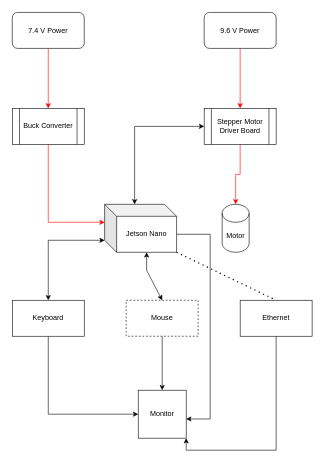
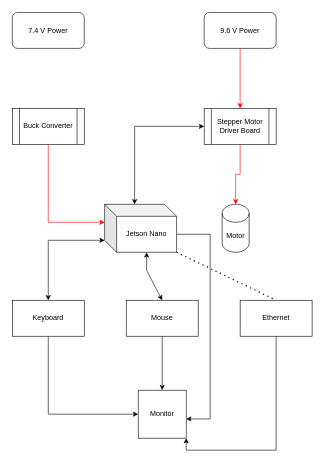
(48, 102) -> none
(162, 318) -> (162, 318)
